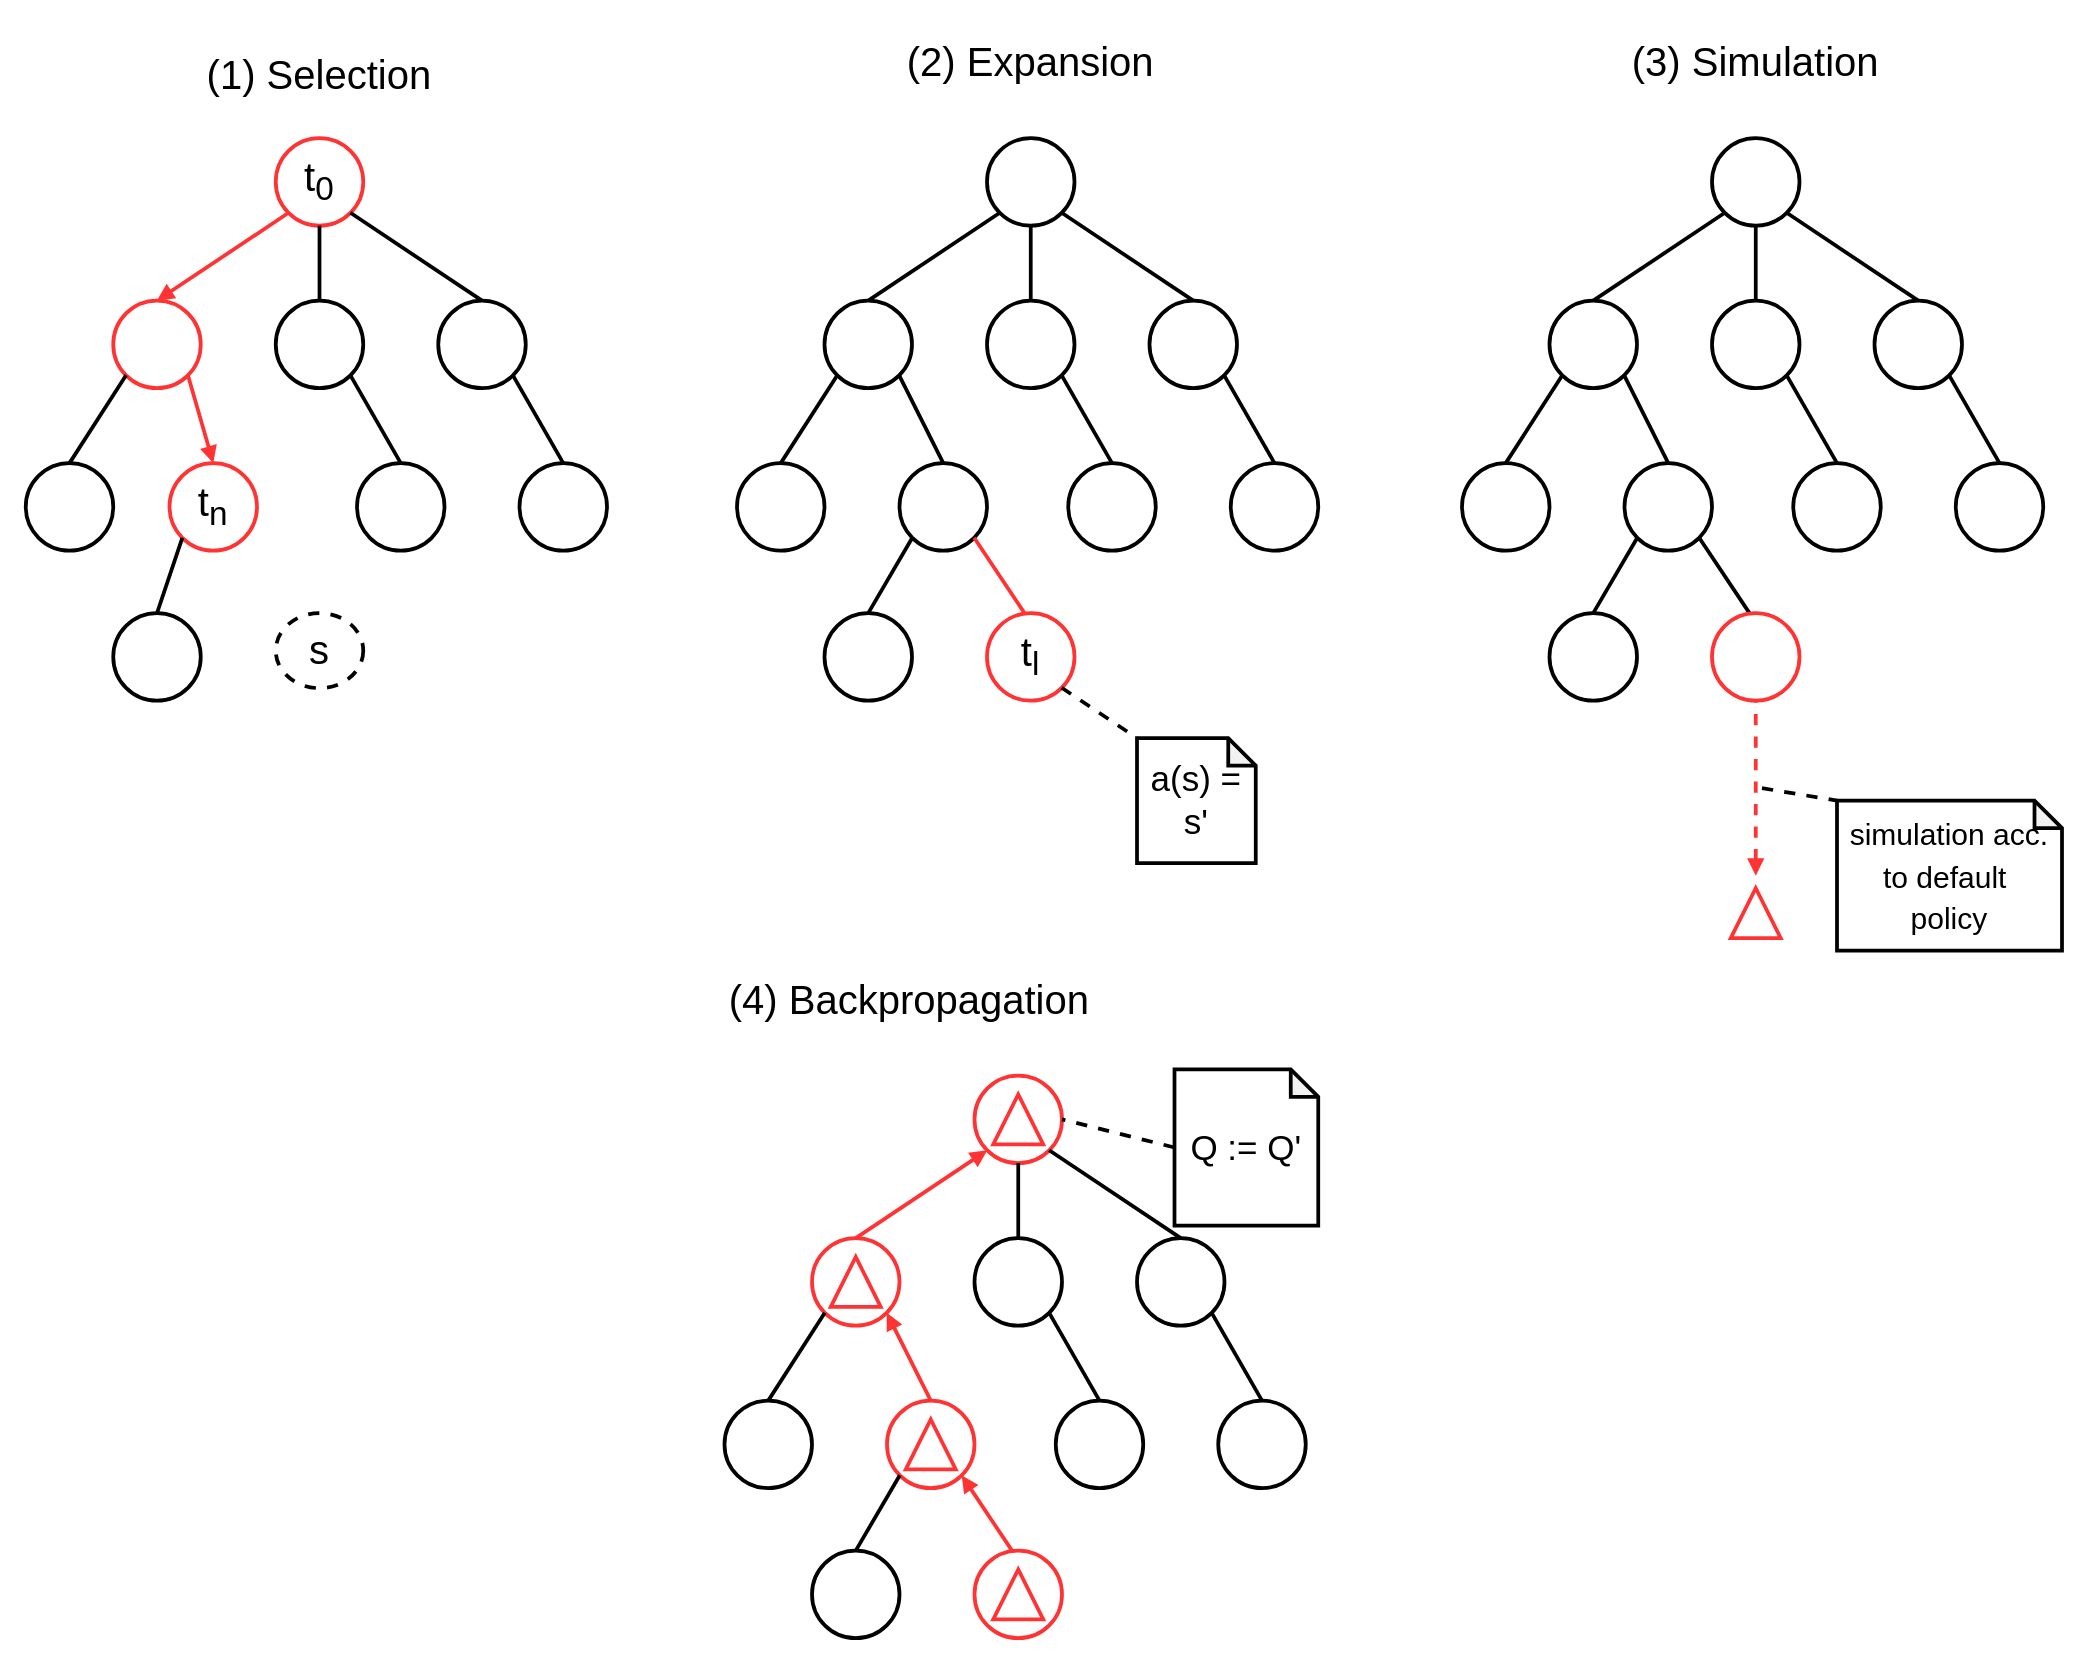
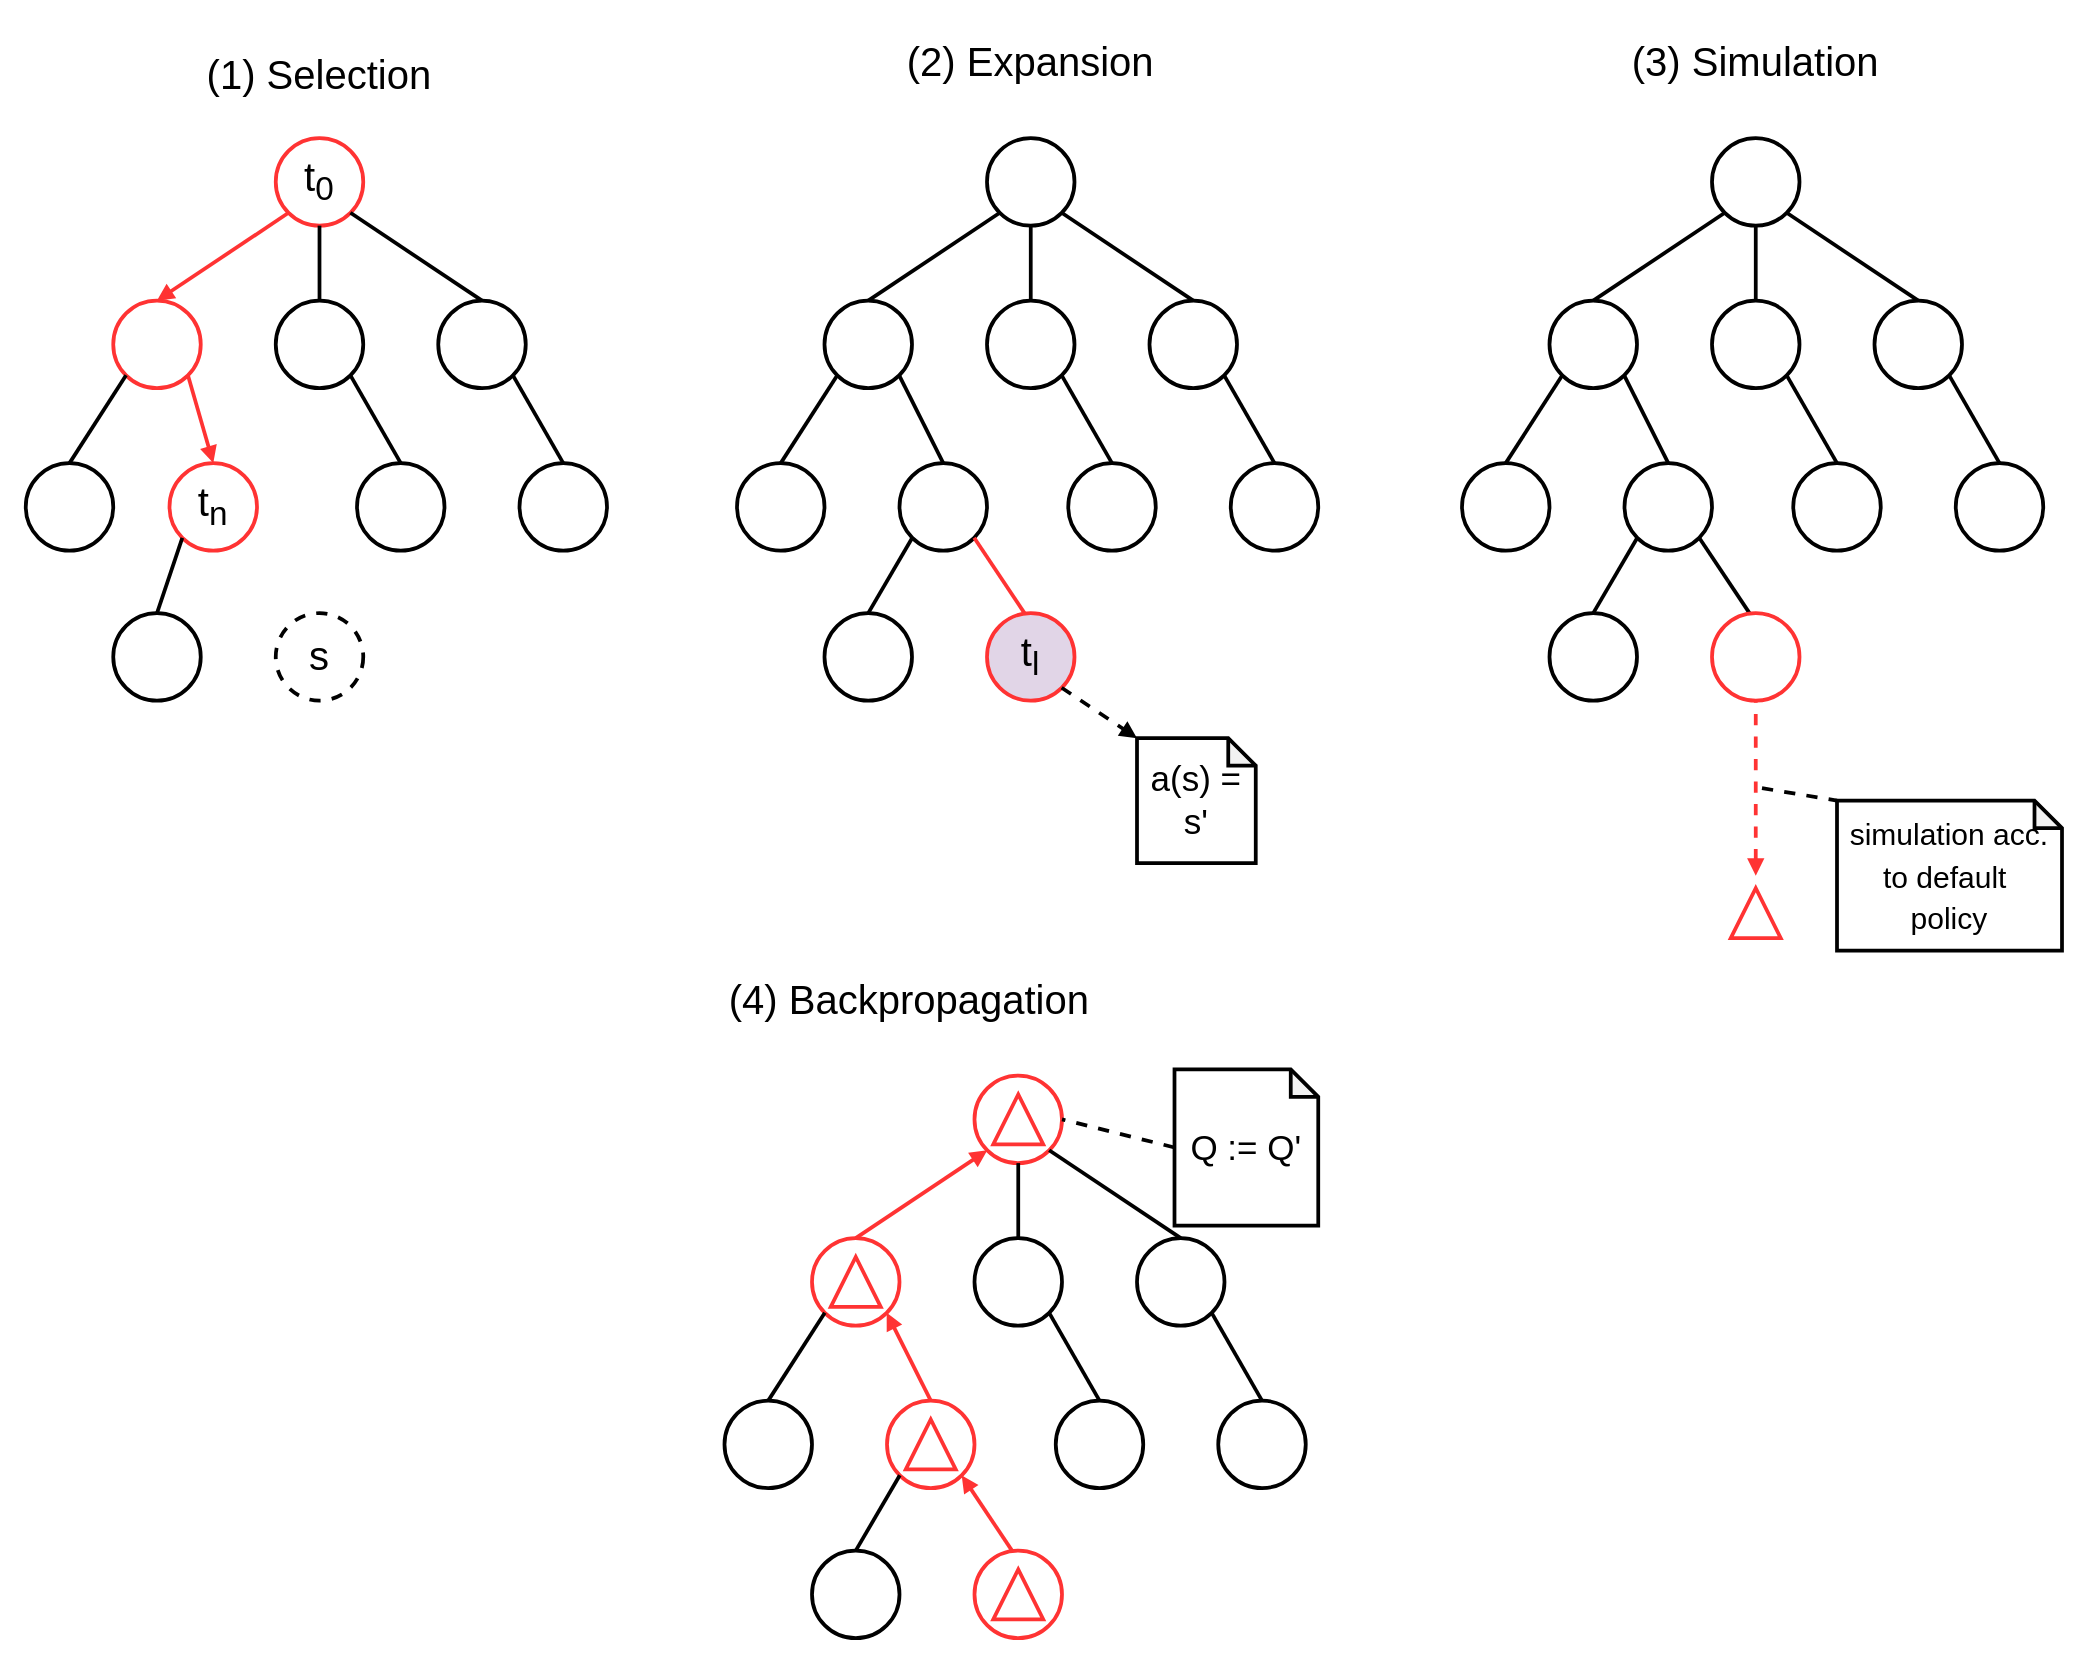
(319, 651) -> (319, 657)
(1031, 657) -> (1031, 657)
(1129, 733) -> (1122, 728)
